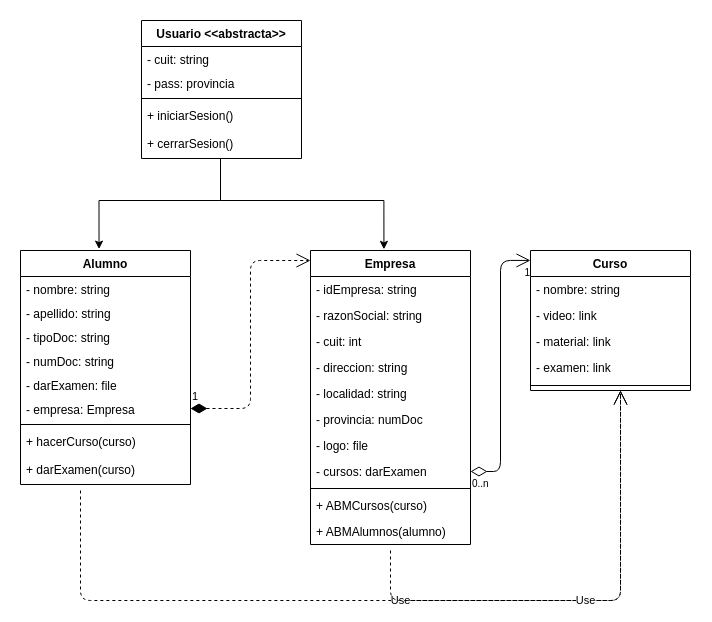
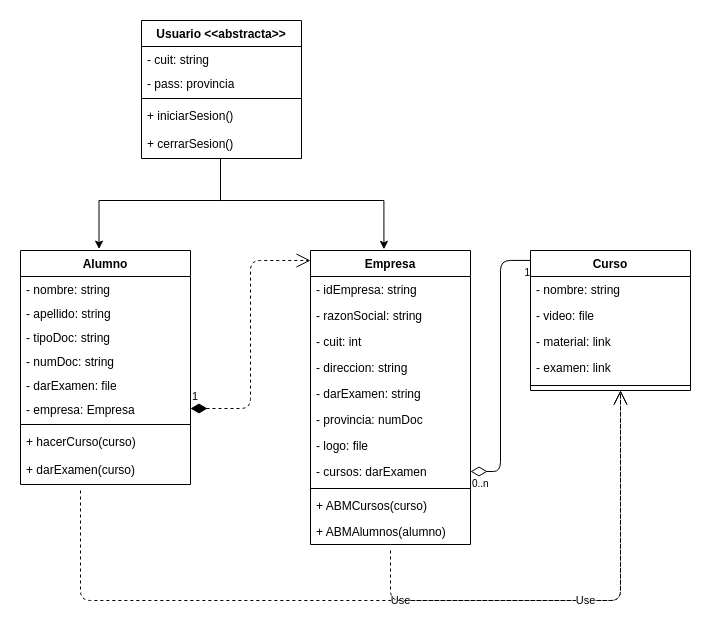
(525, 260) -> (525, 260)
(570, 316) -> (570, 316)
(369, 394) -> (374, 394)
